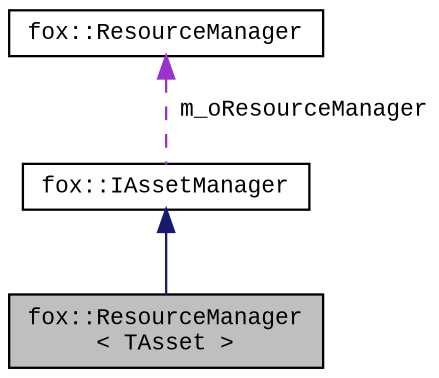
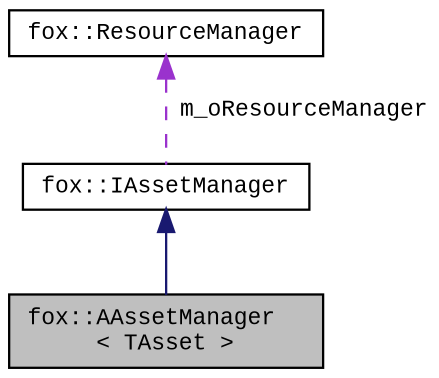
(166, 331) -> (166, 331)
